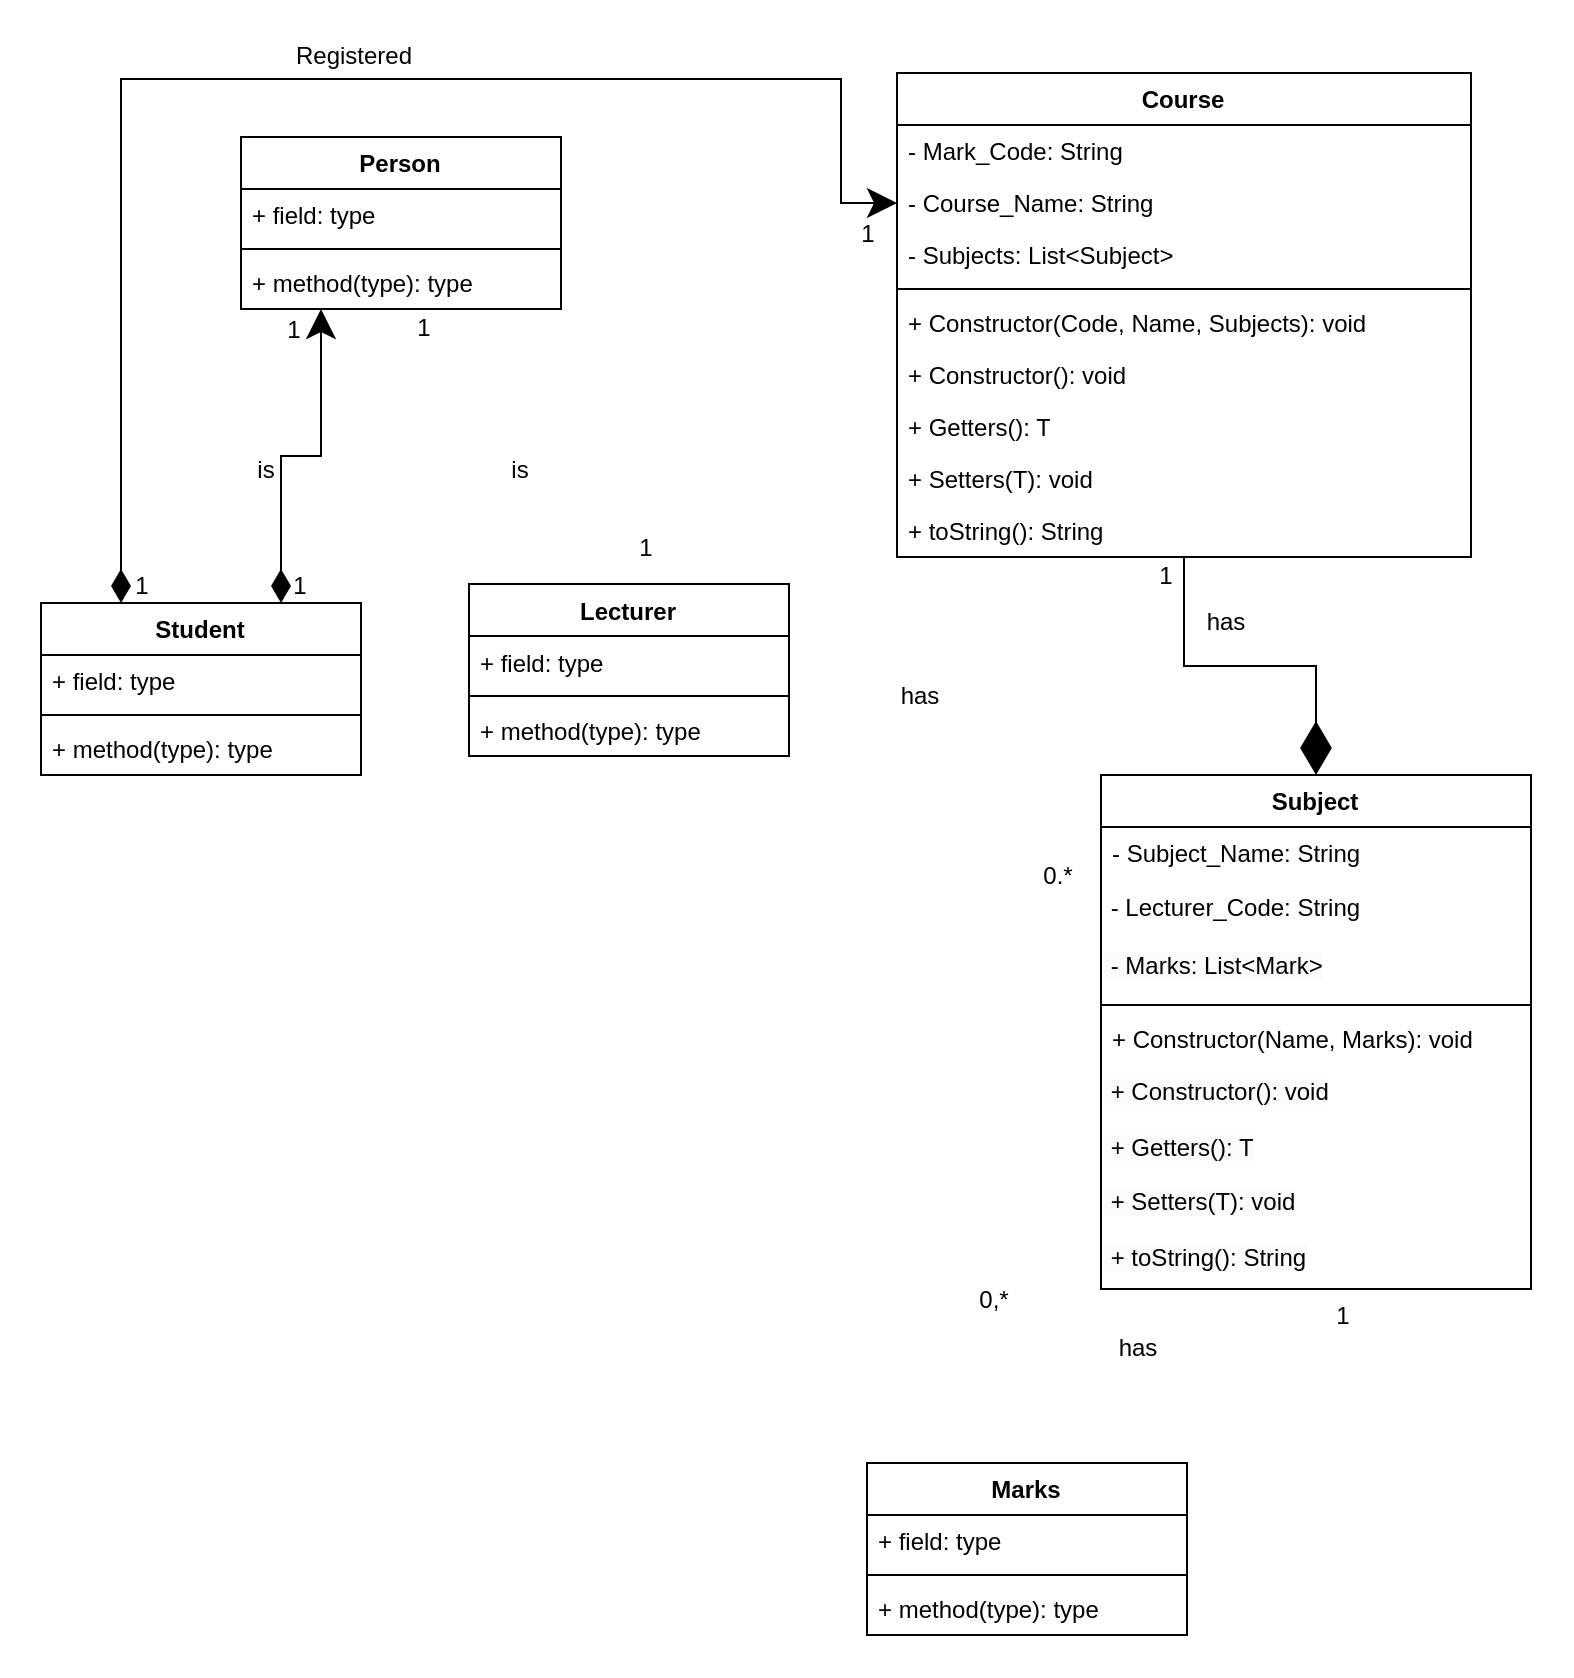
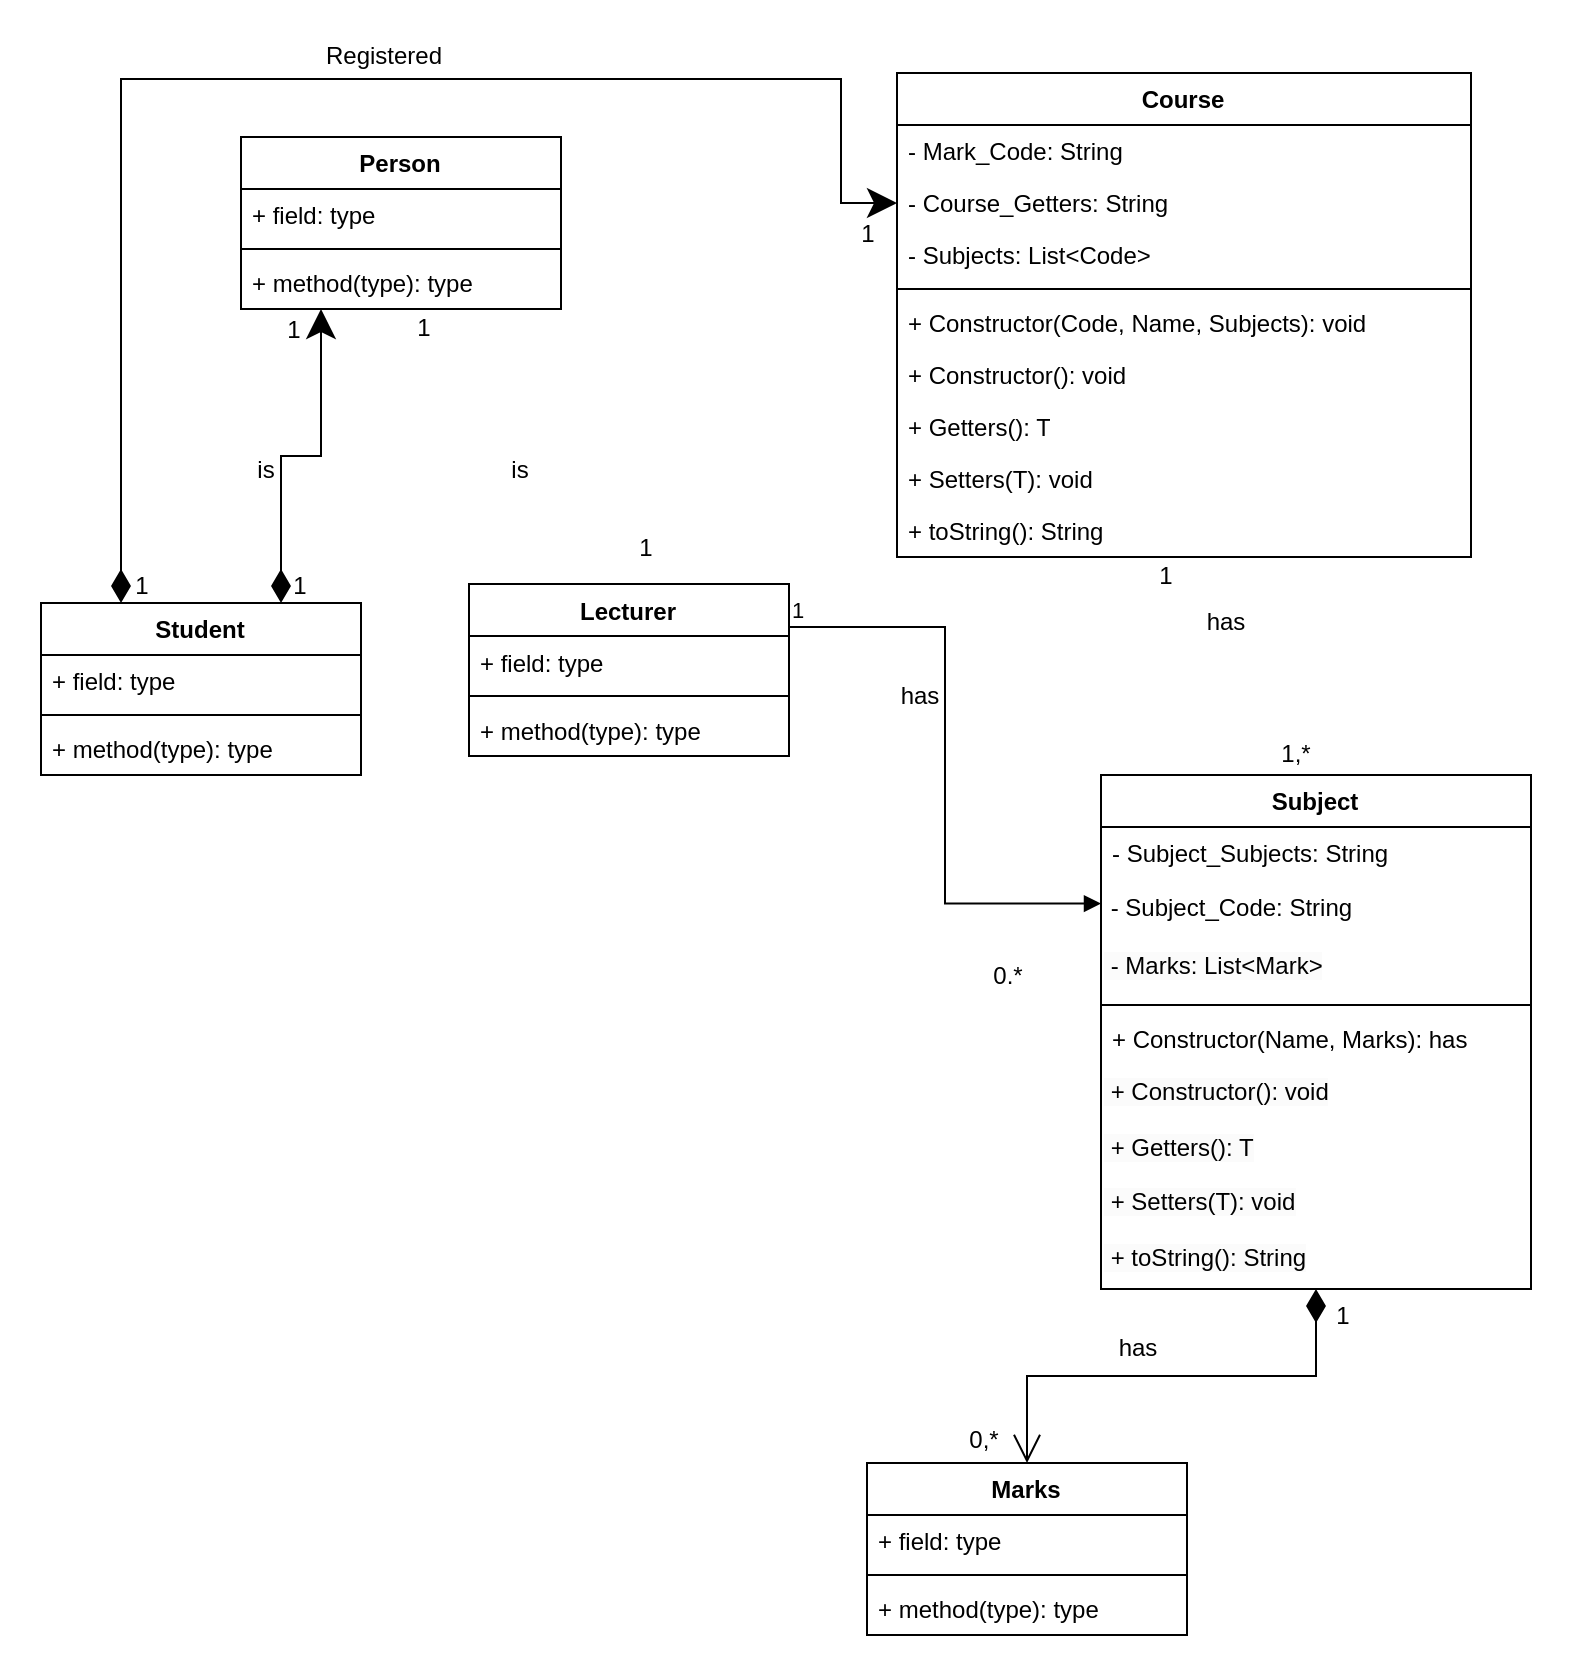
(355, 56) -> (385, 56)
(1038, 205) -> (1058, 205)
(1065, 257) -> (1044, 257)
(1226, 666) -> none
none -> (1297, 755)
none -> (945, 756)
(1248, 855) -> (1275, 855)
(1059, 877) -> (1009, 977)
(1247, 909) -> (1240, 909)
(1309, 1041) -> (1306, 1041)
(995, 1301) -> (985, 1441)
none -> (1158, 1376)
